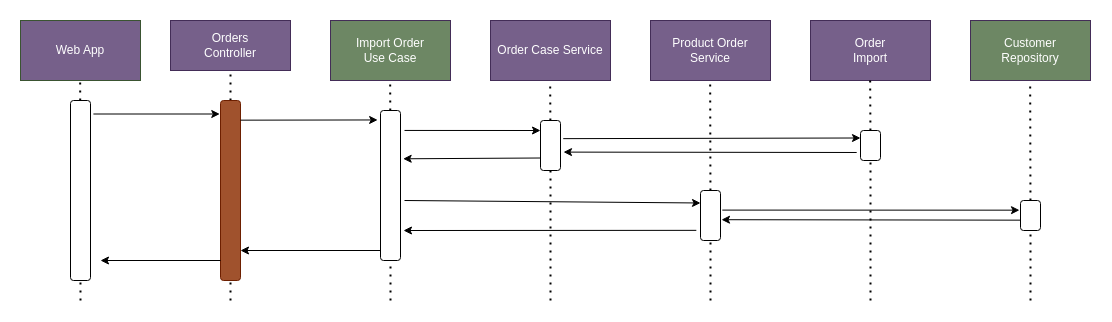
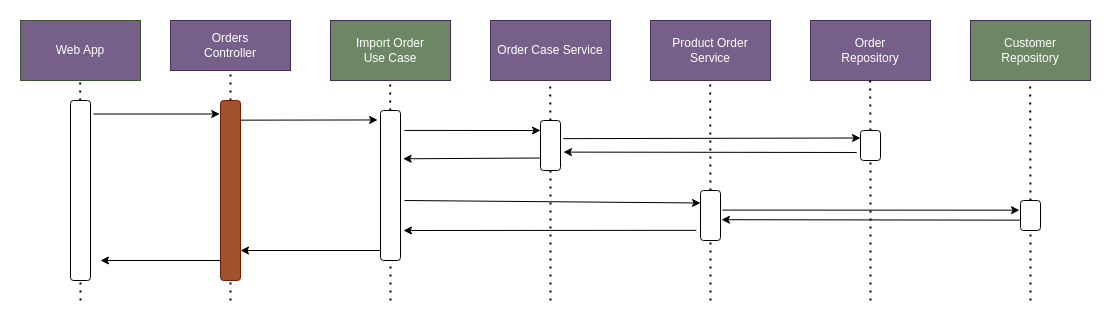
(871, 51) -> (871, 51)
